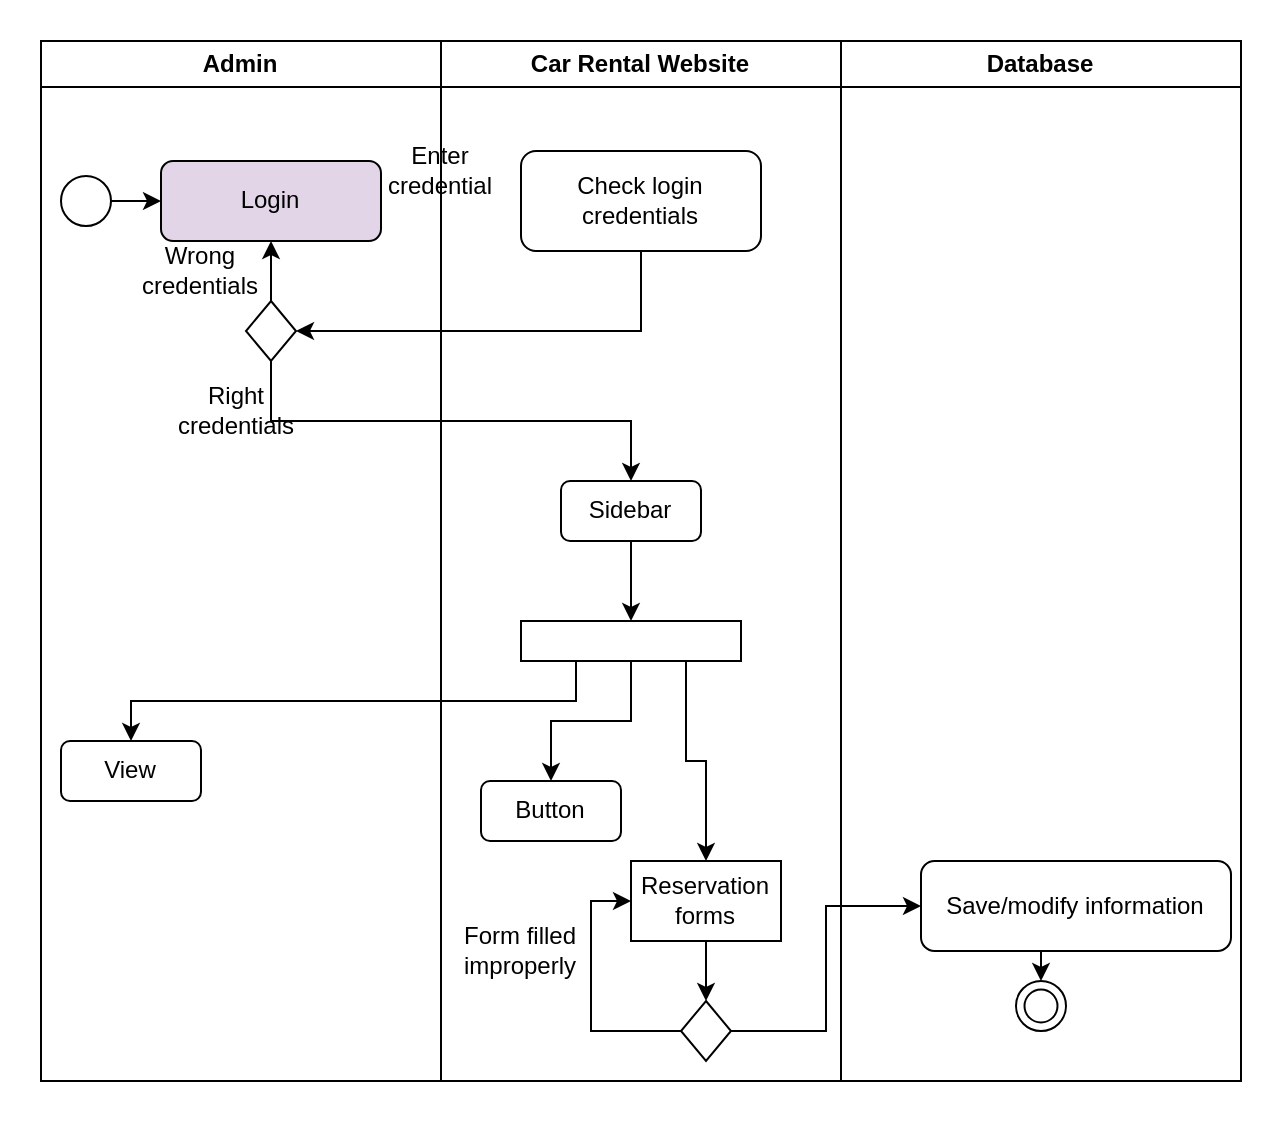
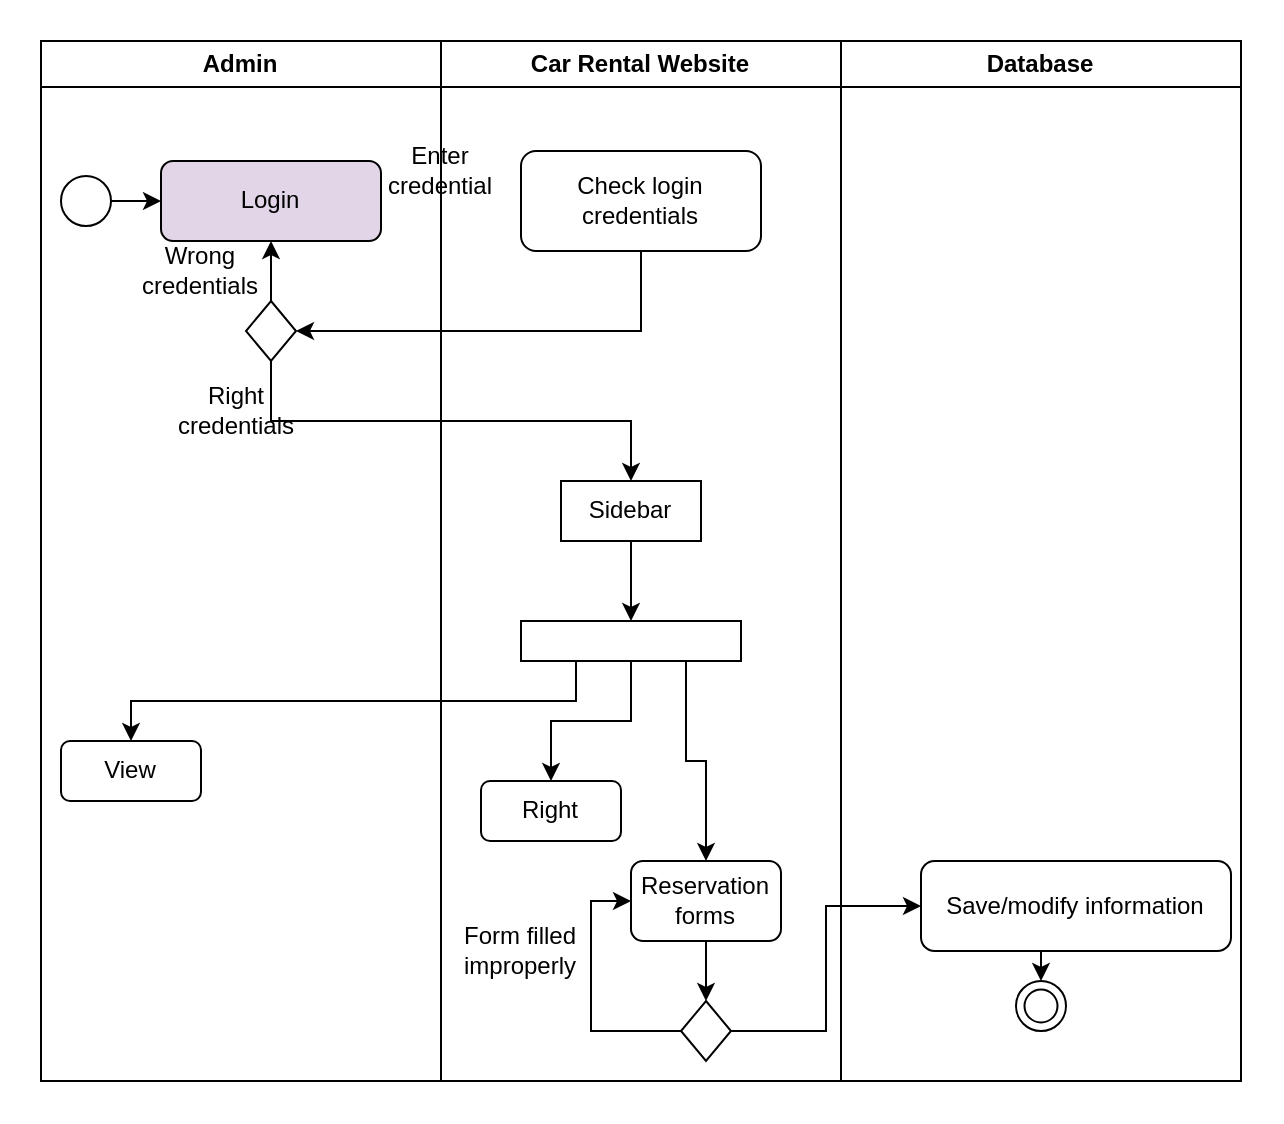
(631, 511) -> (631, 511)
(551, 811) -> (551, 811)
(706, 901) -> (706, 901)
